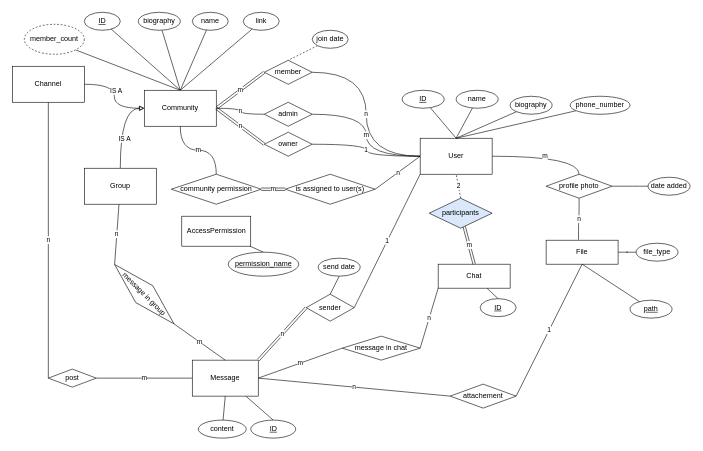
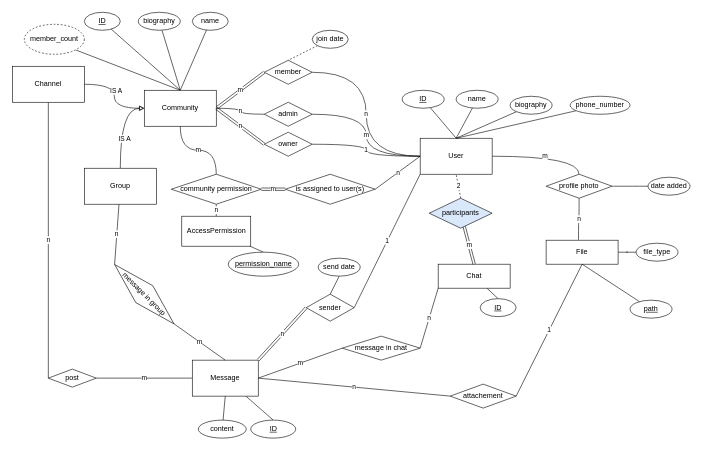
(261, 21) -> none
(217, 59) -> none
none -> (216, 209)
